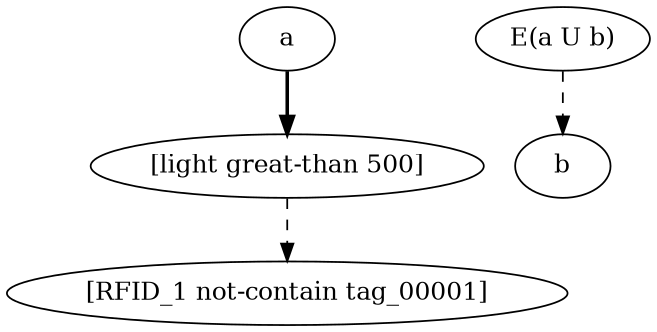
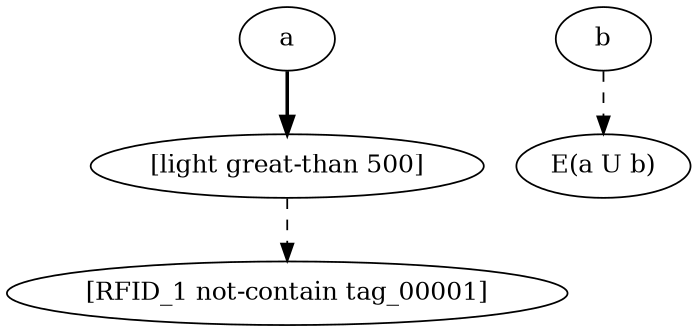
(563, 94) -> (603, 94)
